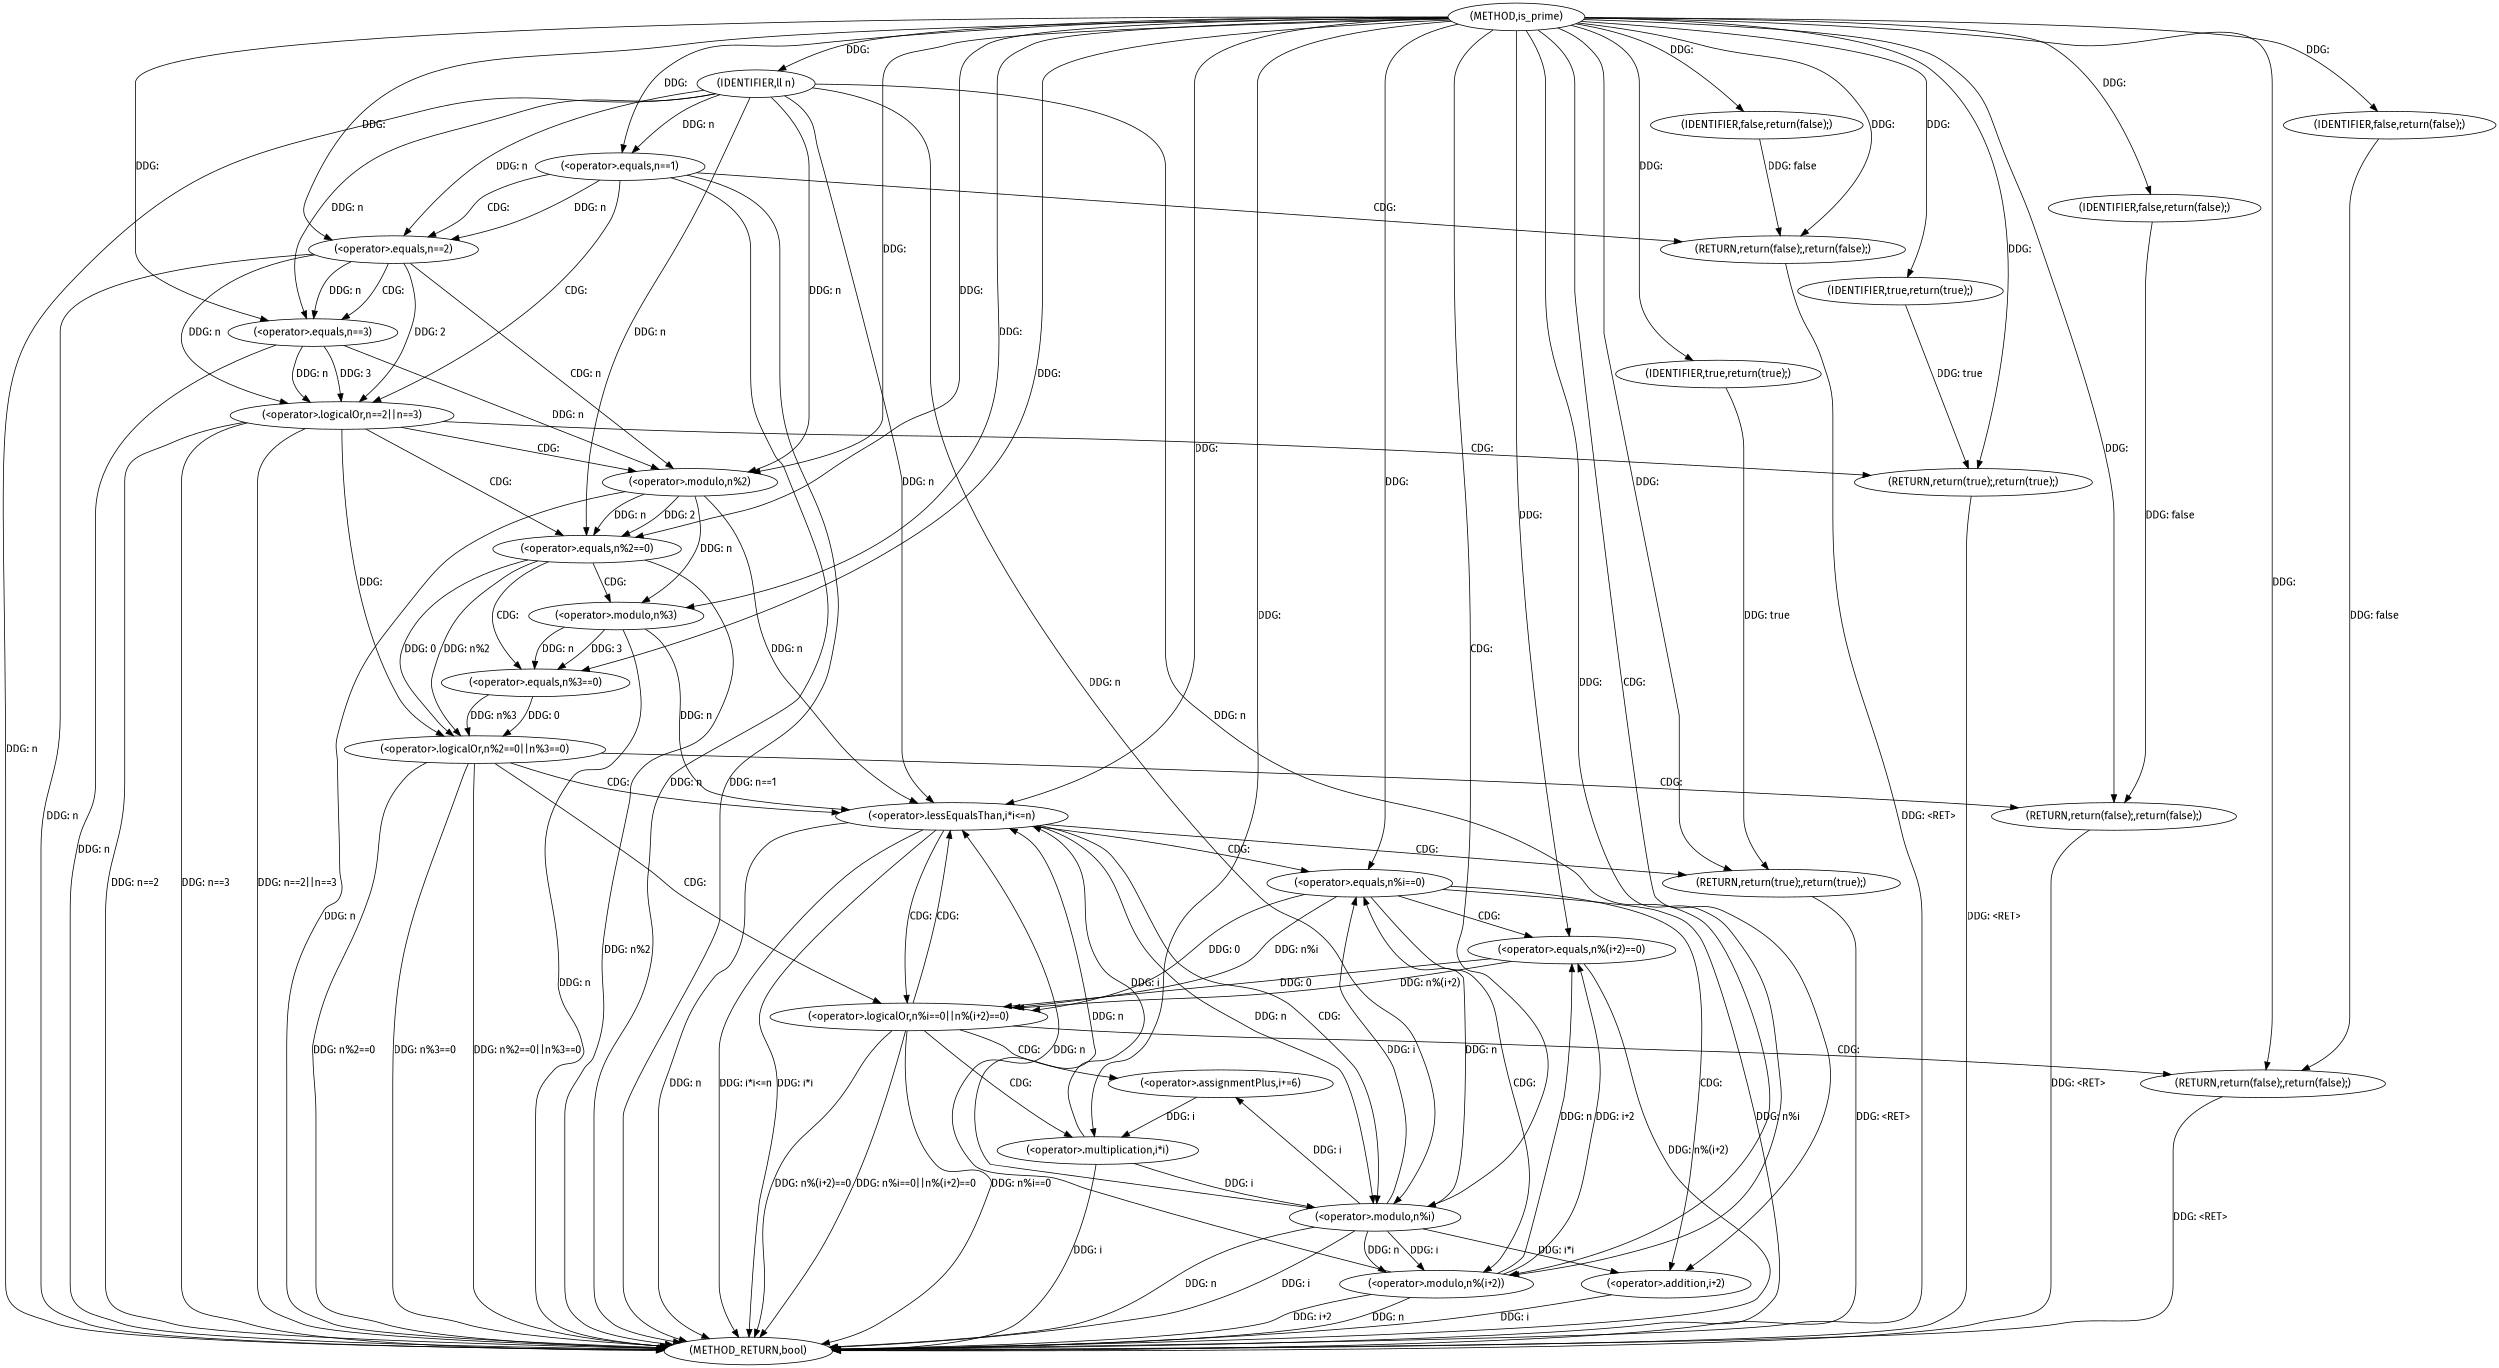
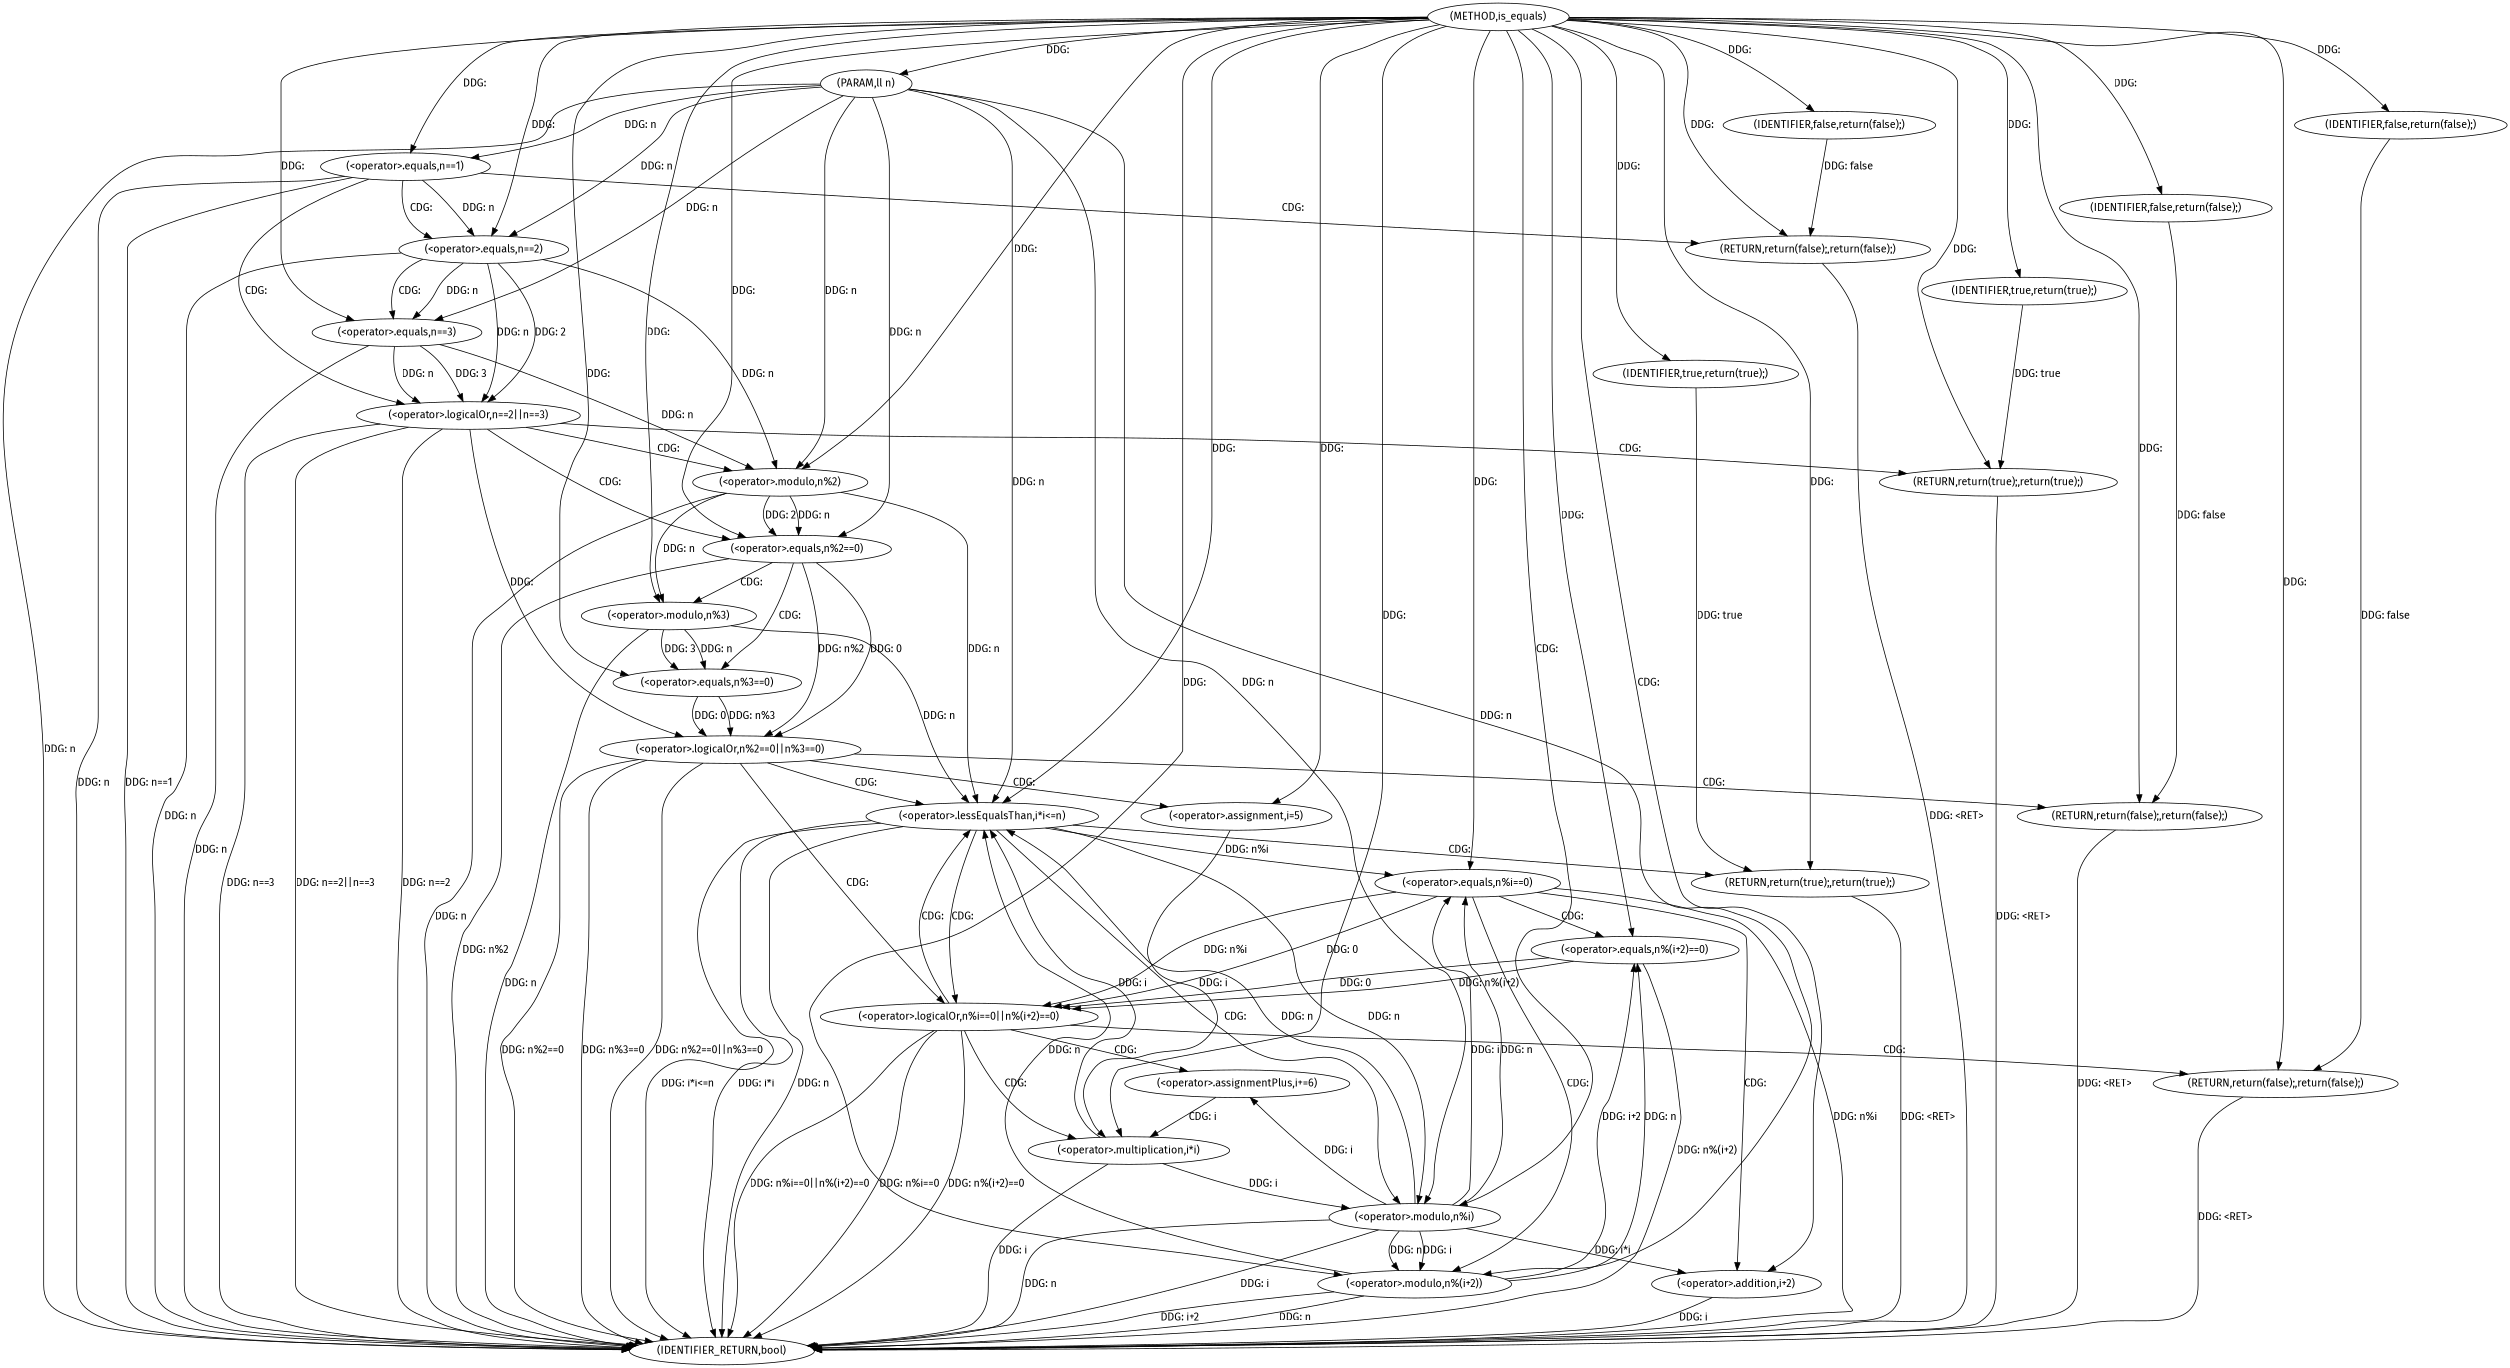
(1516, 17) -> (1498, 17)
(756, 84) -> (866, 84)
(586, 374) -> (758, 374)
none -> (1236, 816)
(1240, 850) -> (1247, 850)
(1181, 1117) -> (1203, 1117)
(748, 1351) -> (722, 1351)
